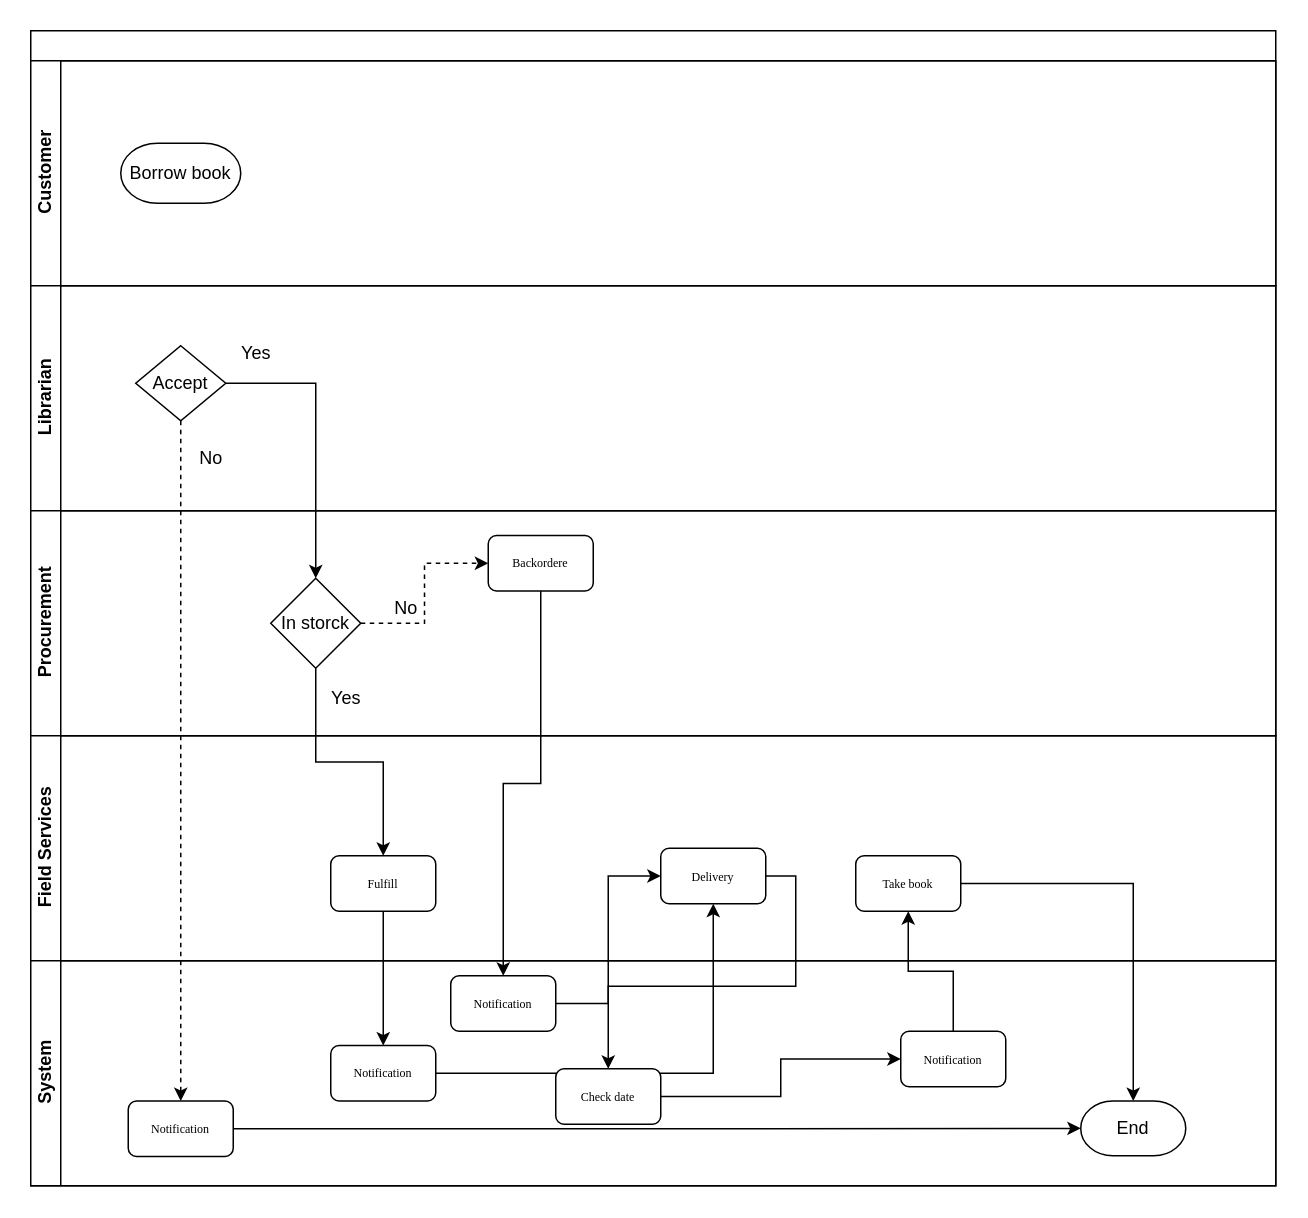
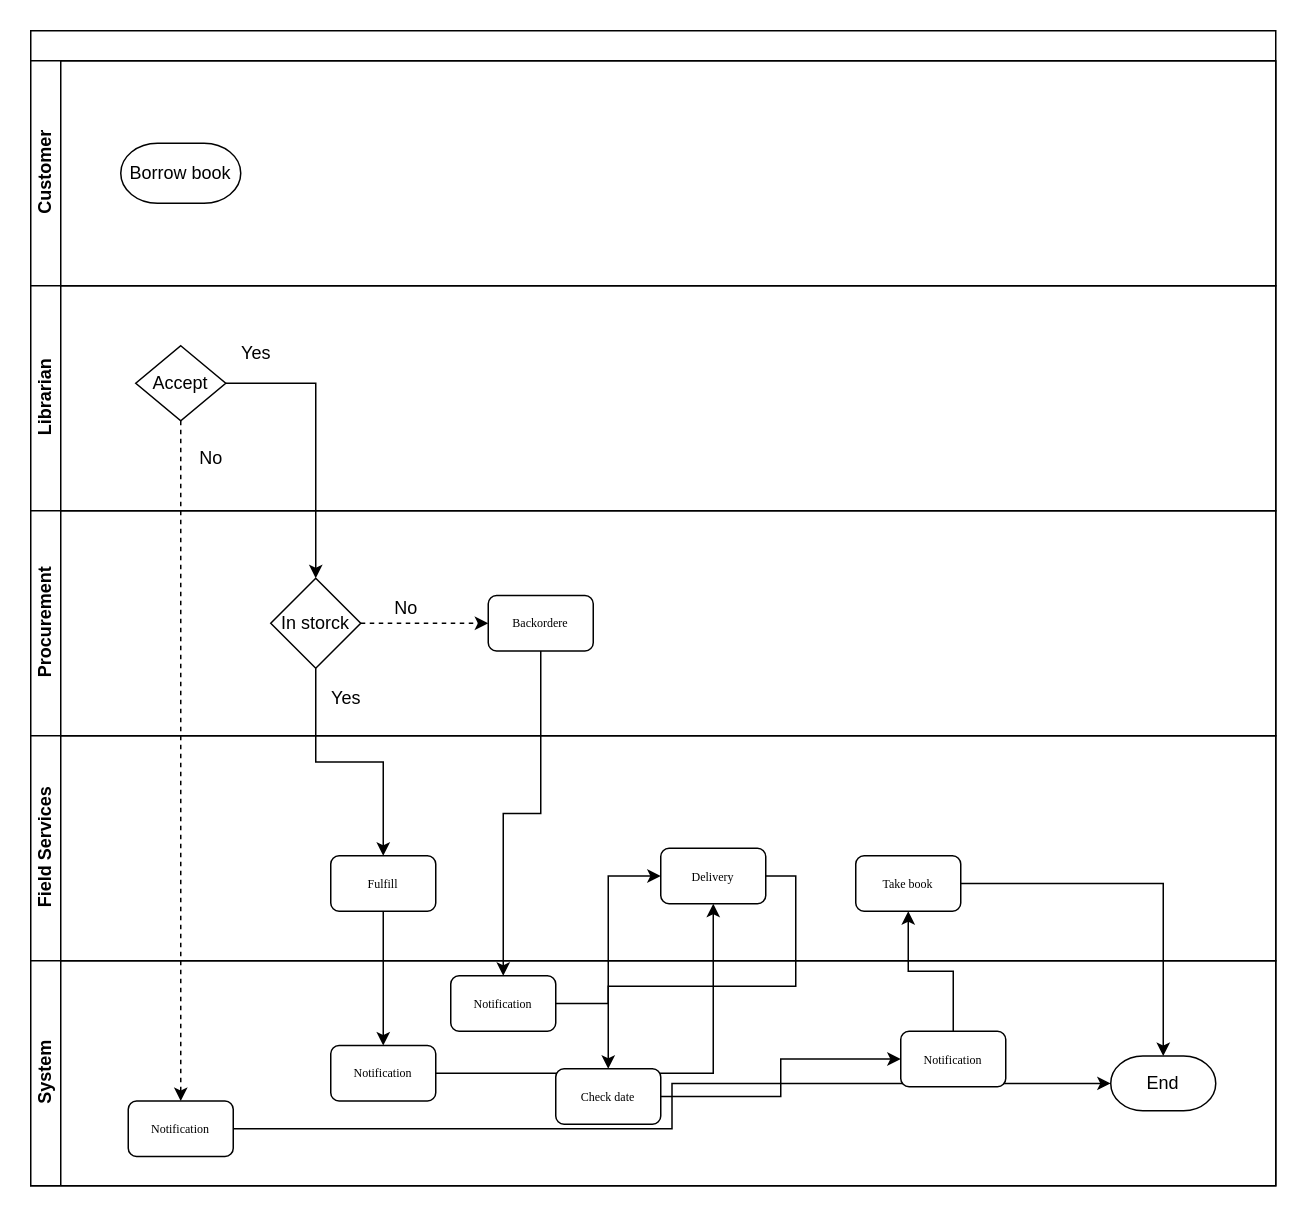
(541, 563) -> (541, 623)
(1133, 1128) -> (1163, 1083)
